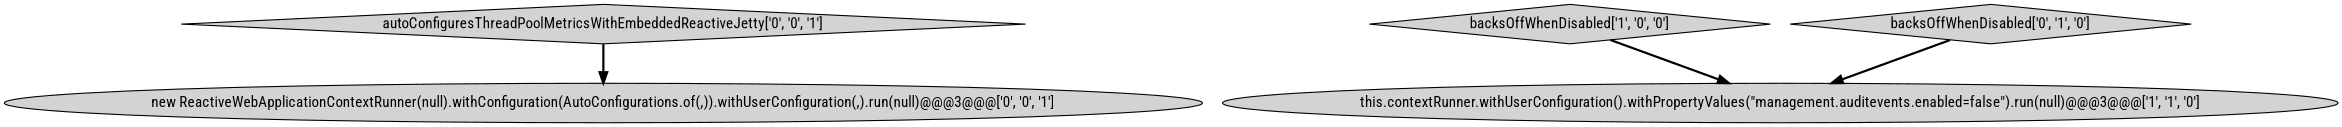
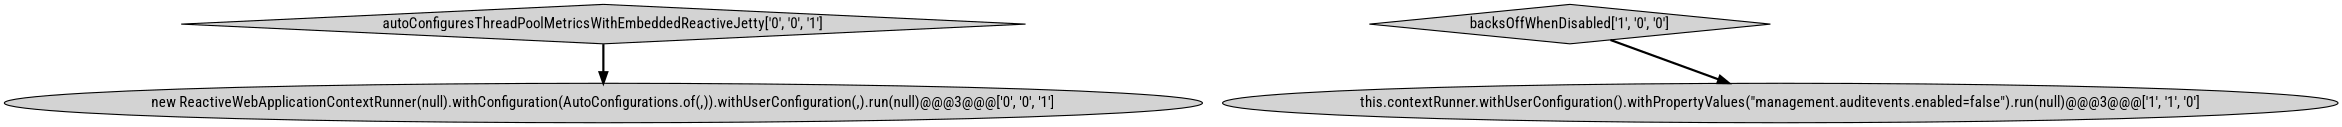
(1991, 24) -> none
